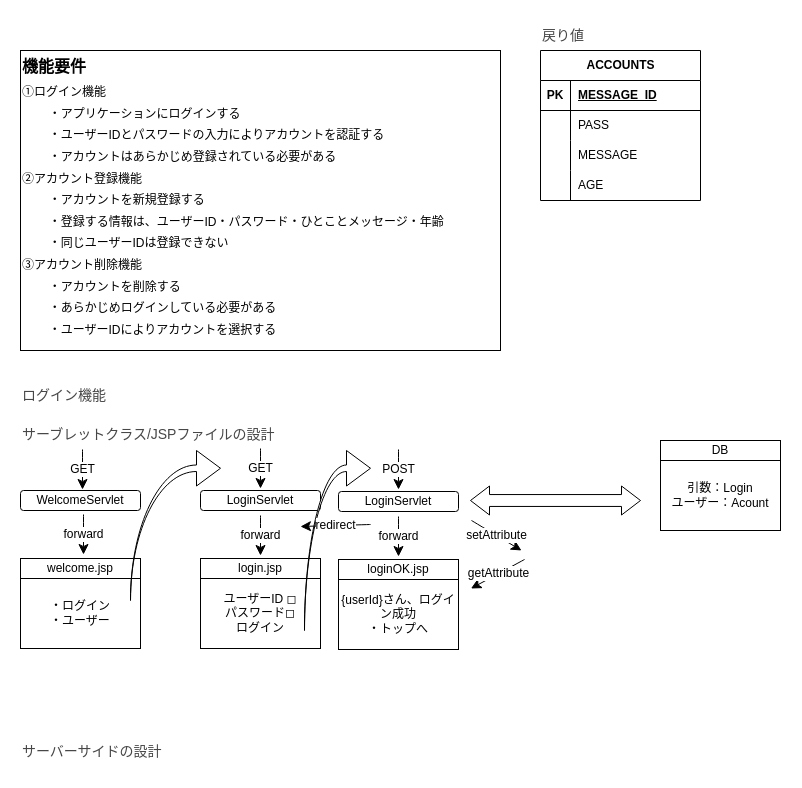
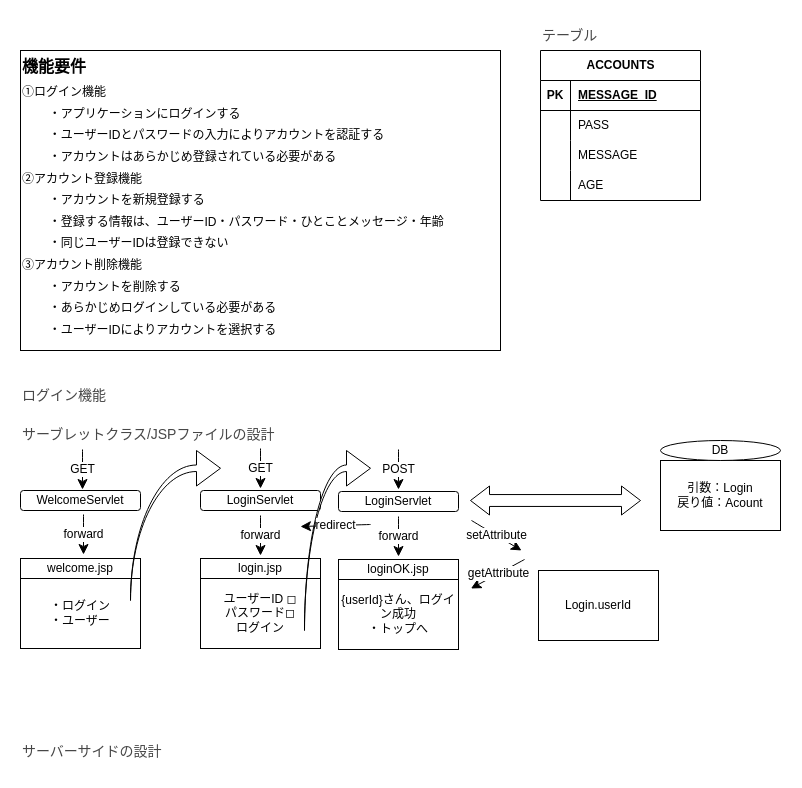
(564, 36) -> (571, 36)
(721, 451) -> (721, 451)
(721, 496) -> (721, 496)
none -> (599, 606)
